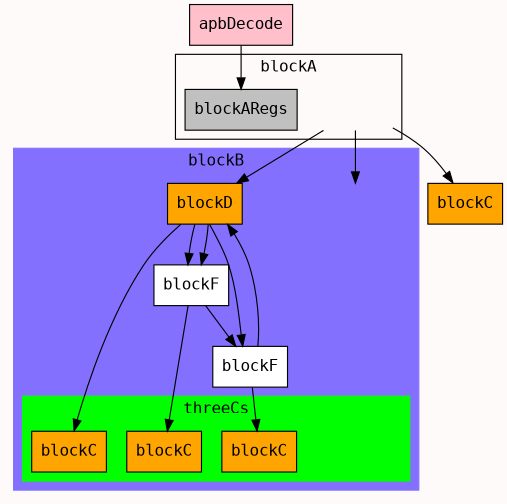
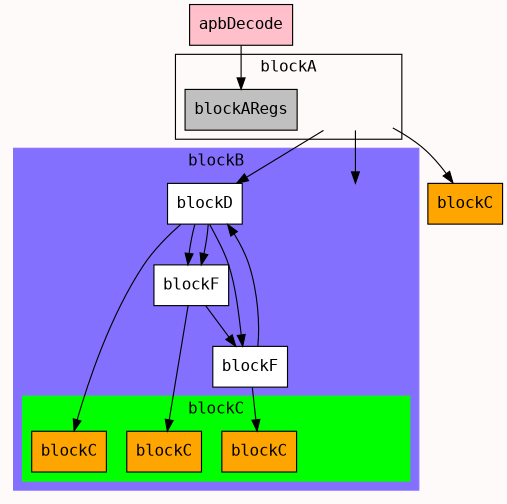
(205, 204) -> (205, 204)
(216, 409) -> (216, 409)
